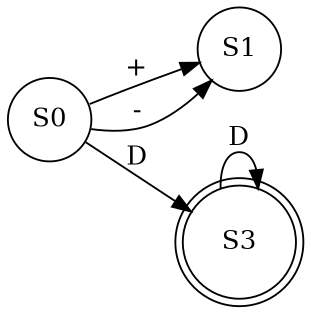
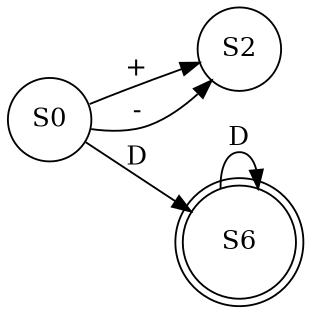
(239, 49) -> (239, 49)
(239, 242) -> (239, 242)
